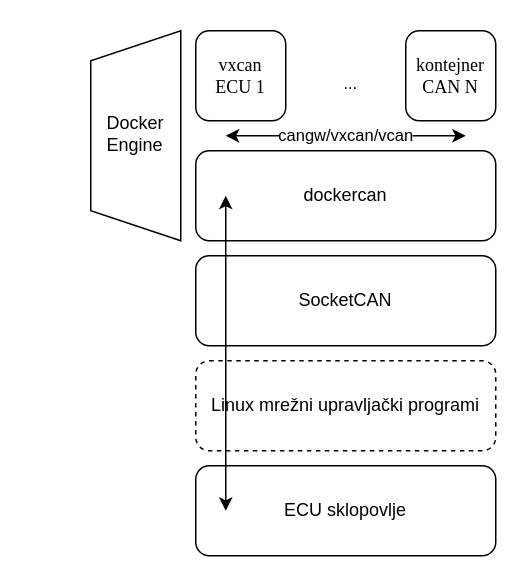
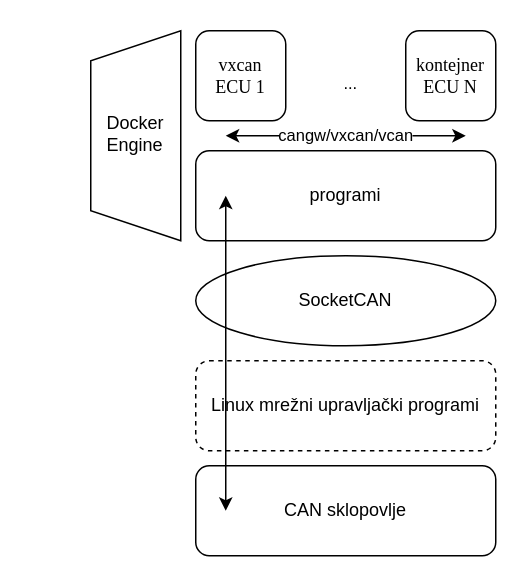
(451, 76) -> (451, 76)
(346, 196) -> (346, 196)
(346, 301) -> (346, 301)
(346, 511) -> (346, 511)
